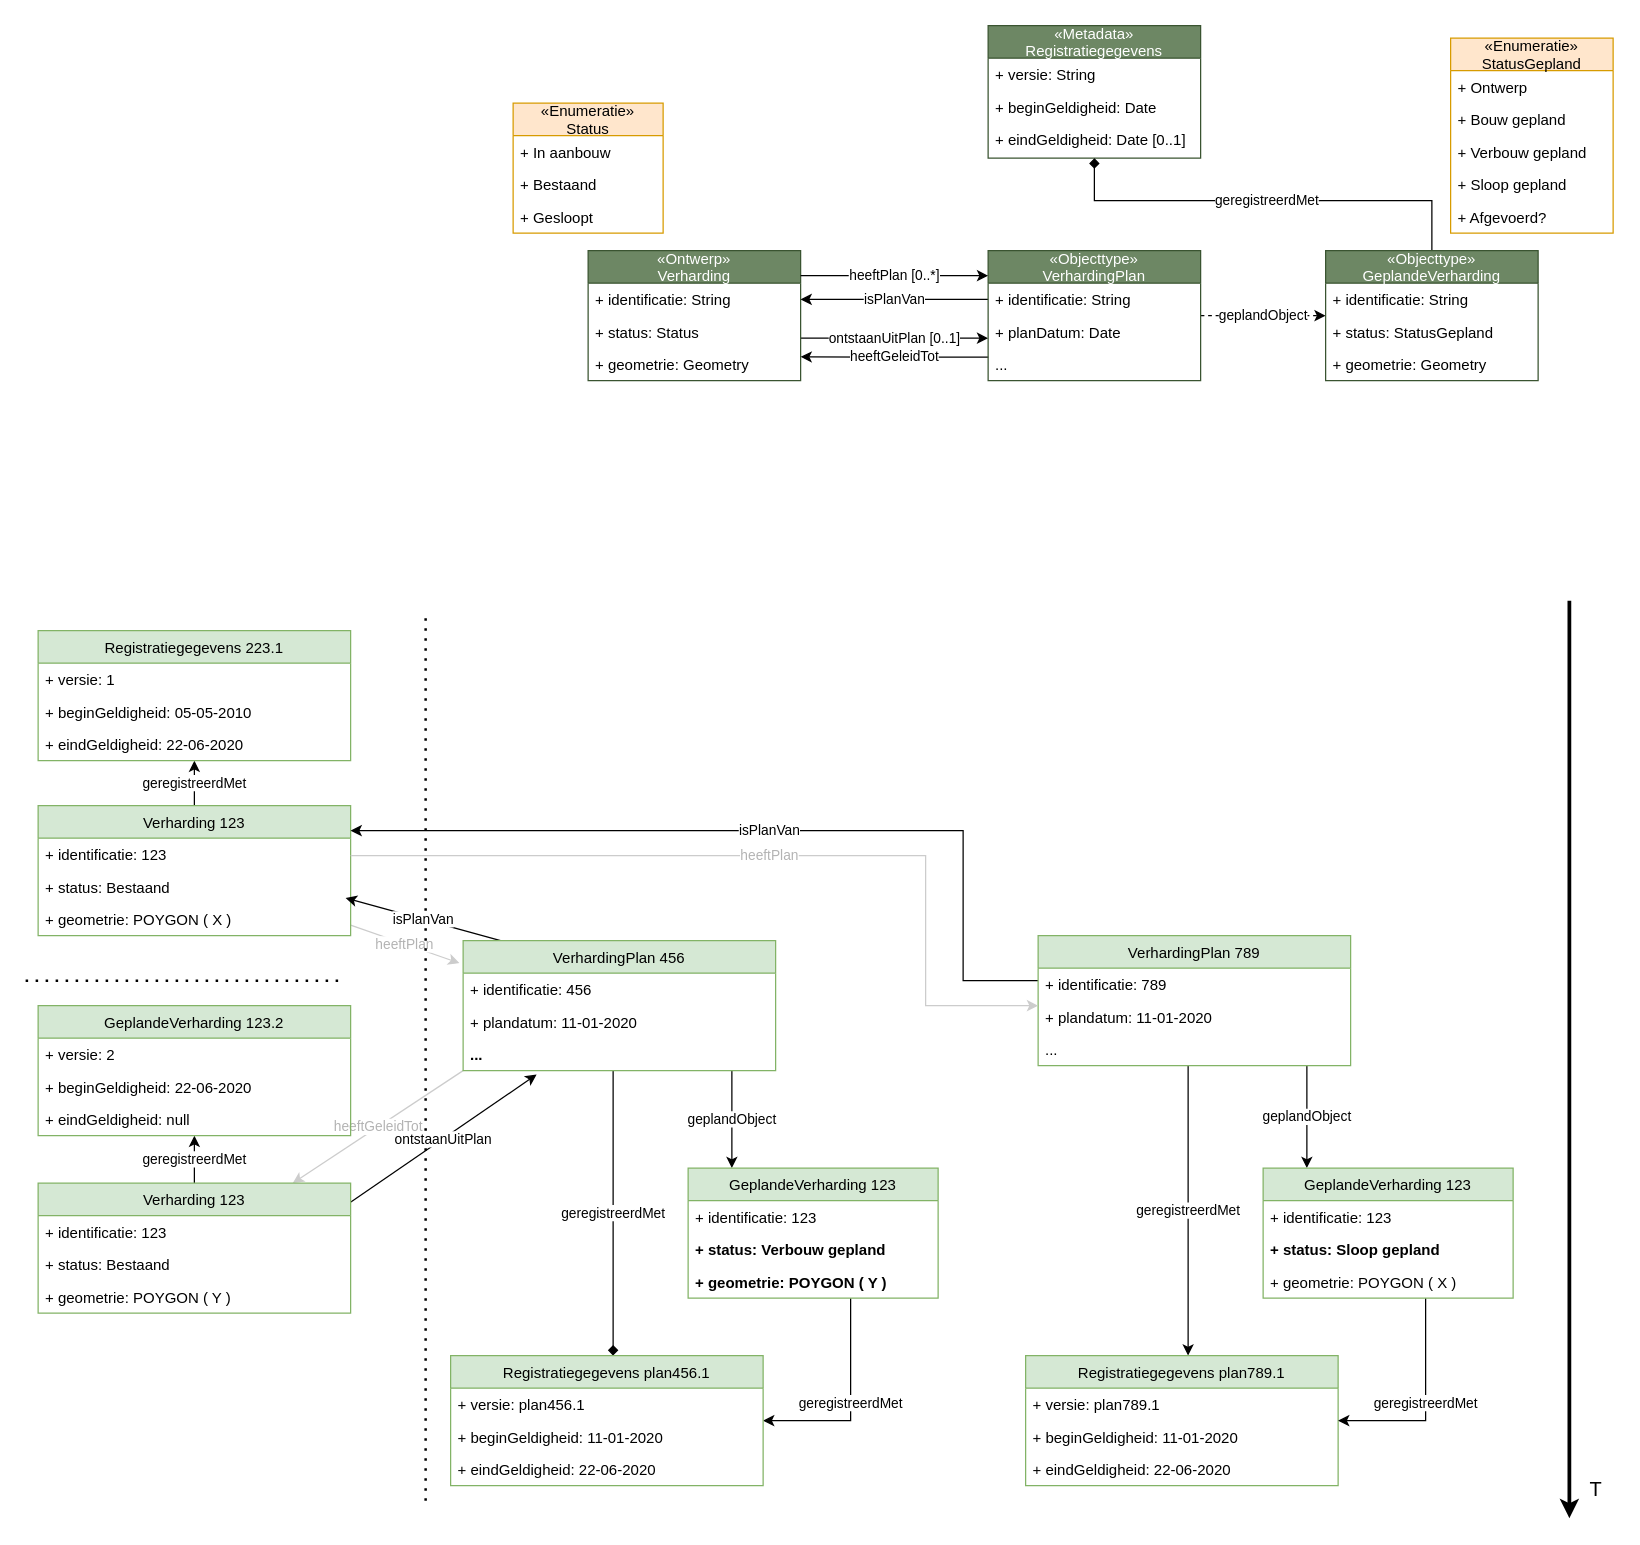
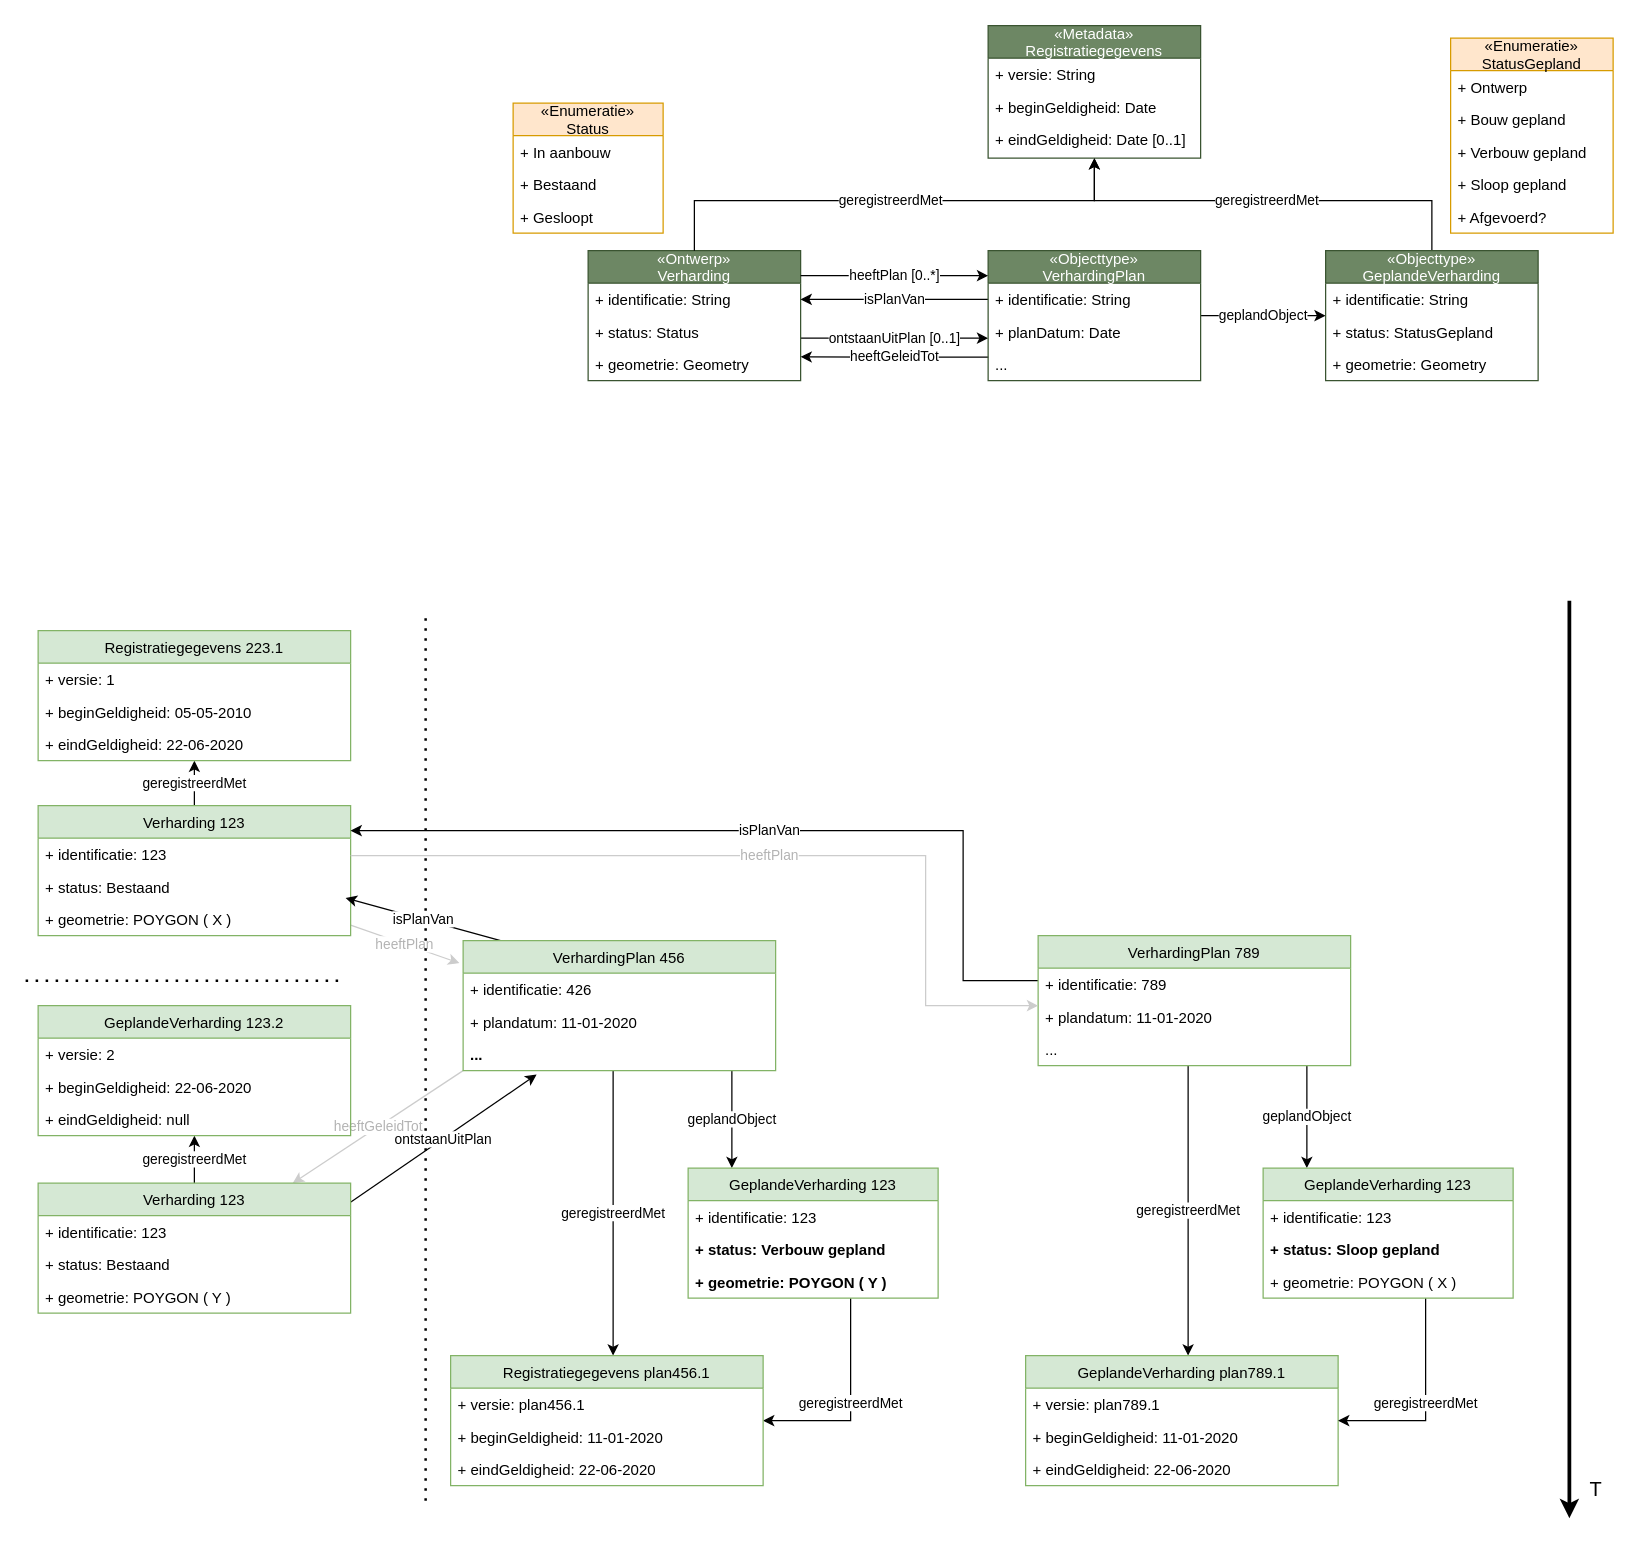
none -> (868, 201)
(1095, 201) -> (1095, 201)
(1209, 316) -> (1209, 316)
(540, 990) -> (540, 990)
(613, 1345) -> (613, 1346)
(1181, 1373) -> (1181, 1373)
